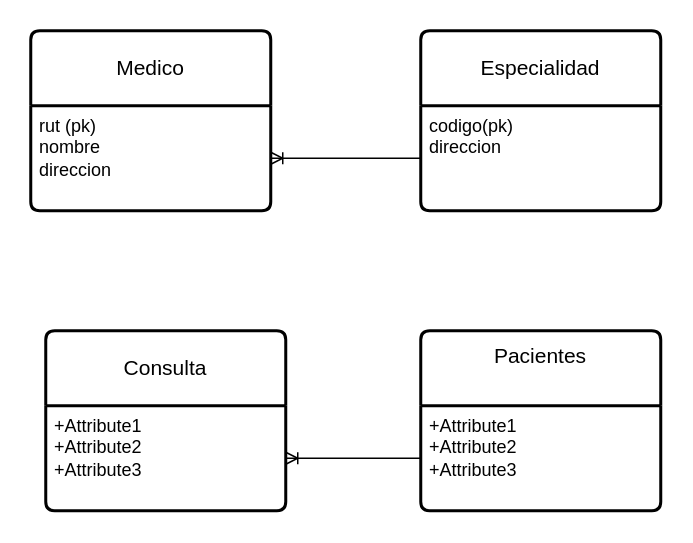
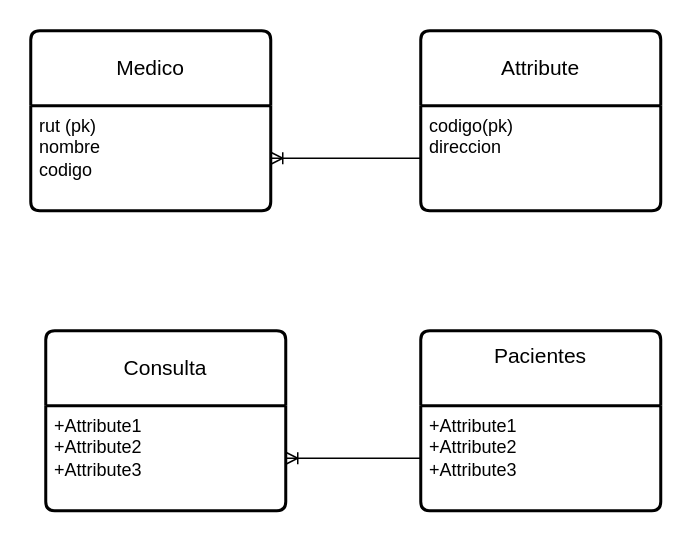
(541, 68) -> (541, 68)
(80, 149) -> (78, 149)
